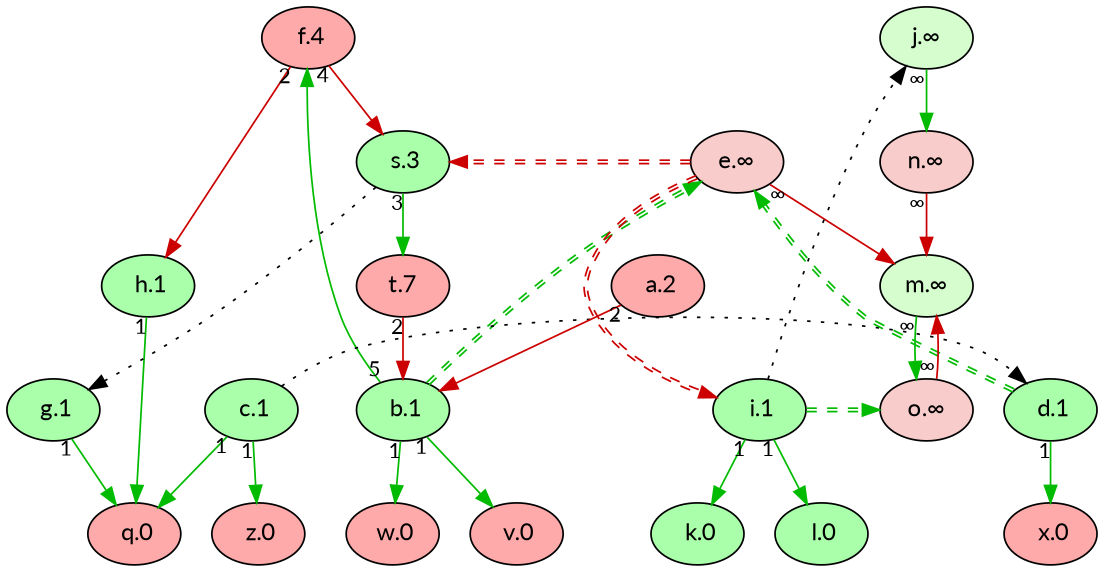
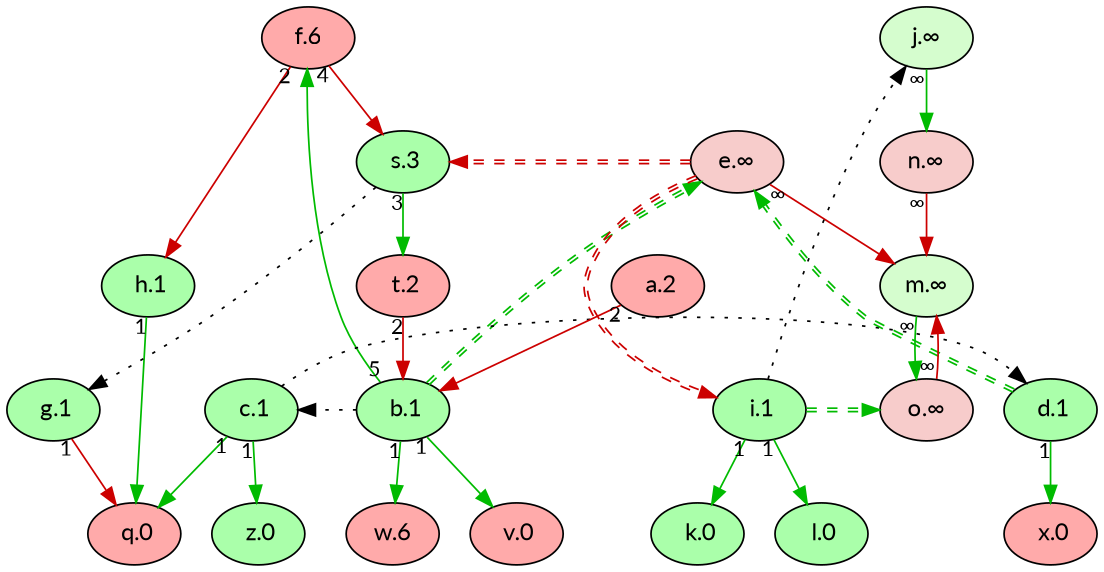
(308, 38) -> (308, 38)
(403, 286) -> (403, 286)
none -> (336, 410)
(89, 465) -> (89, 465)
(258, 534) -> (258, 534)
(393, 534) -> (393, 534)
